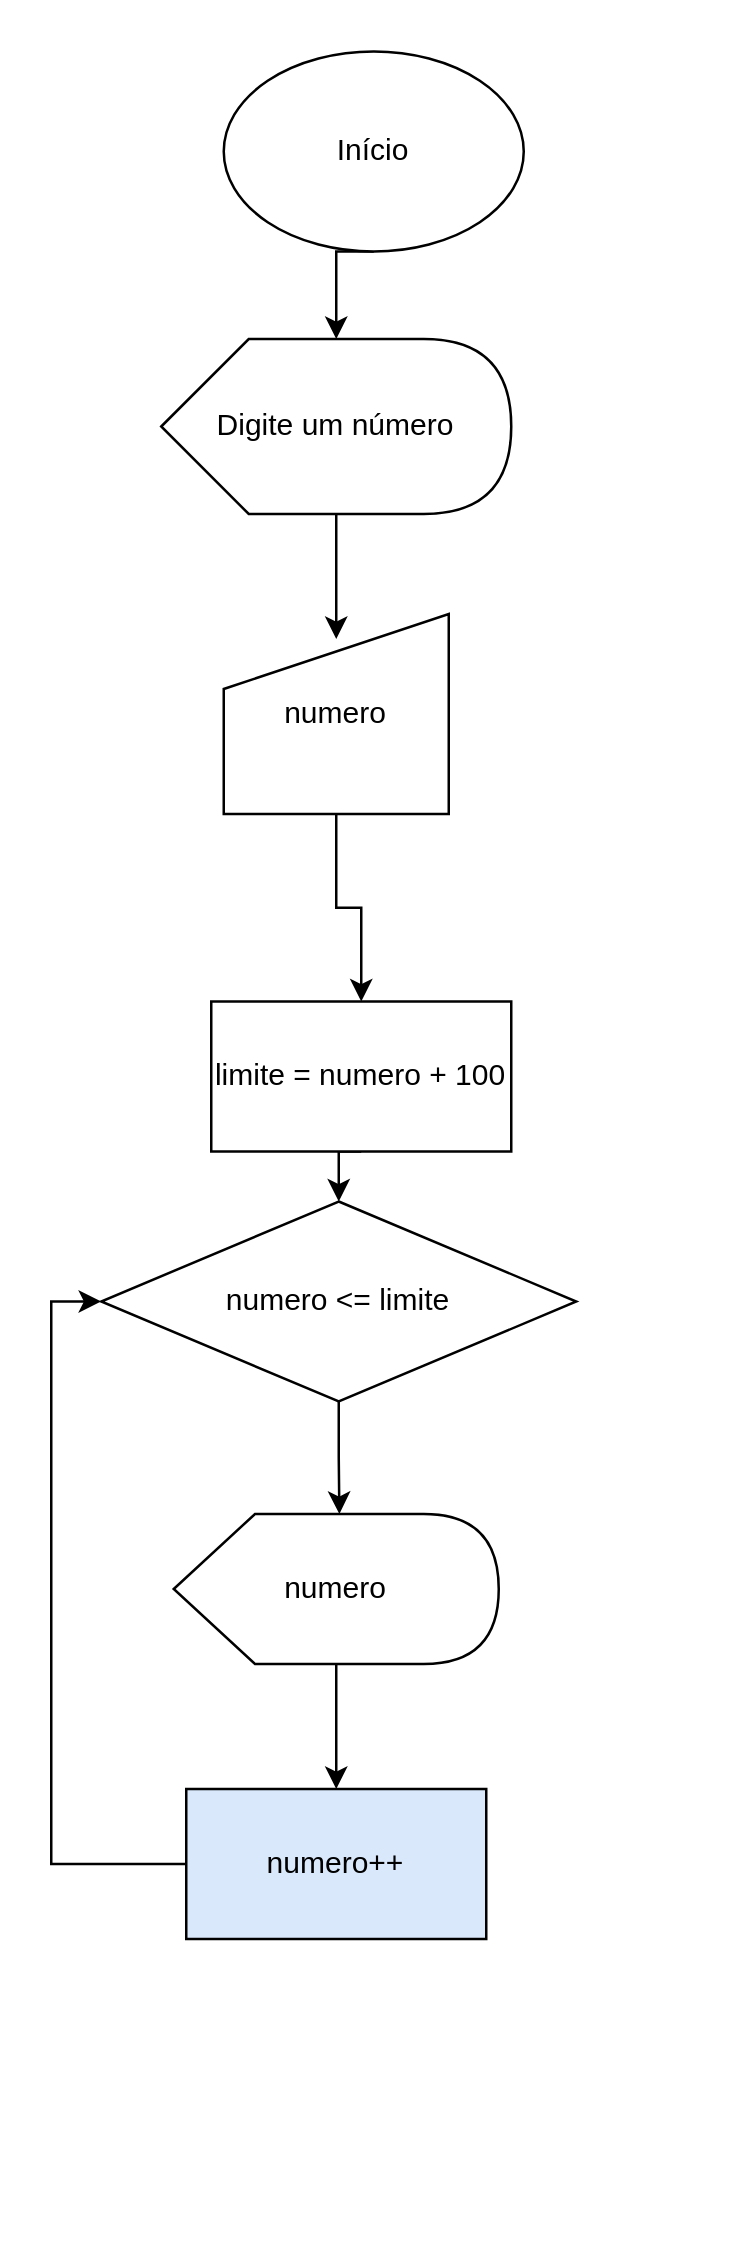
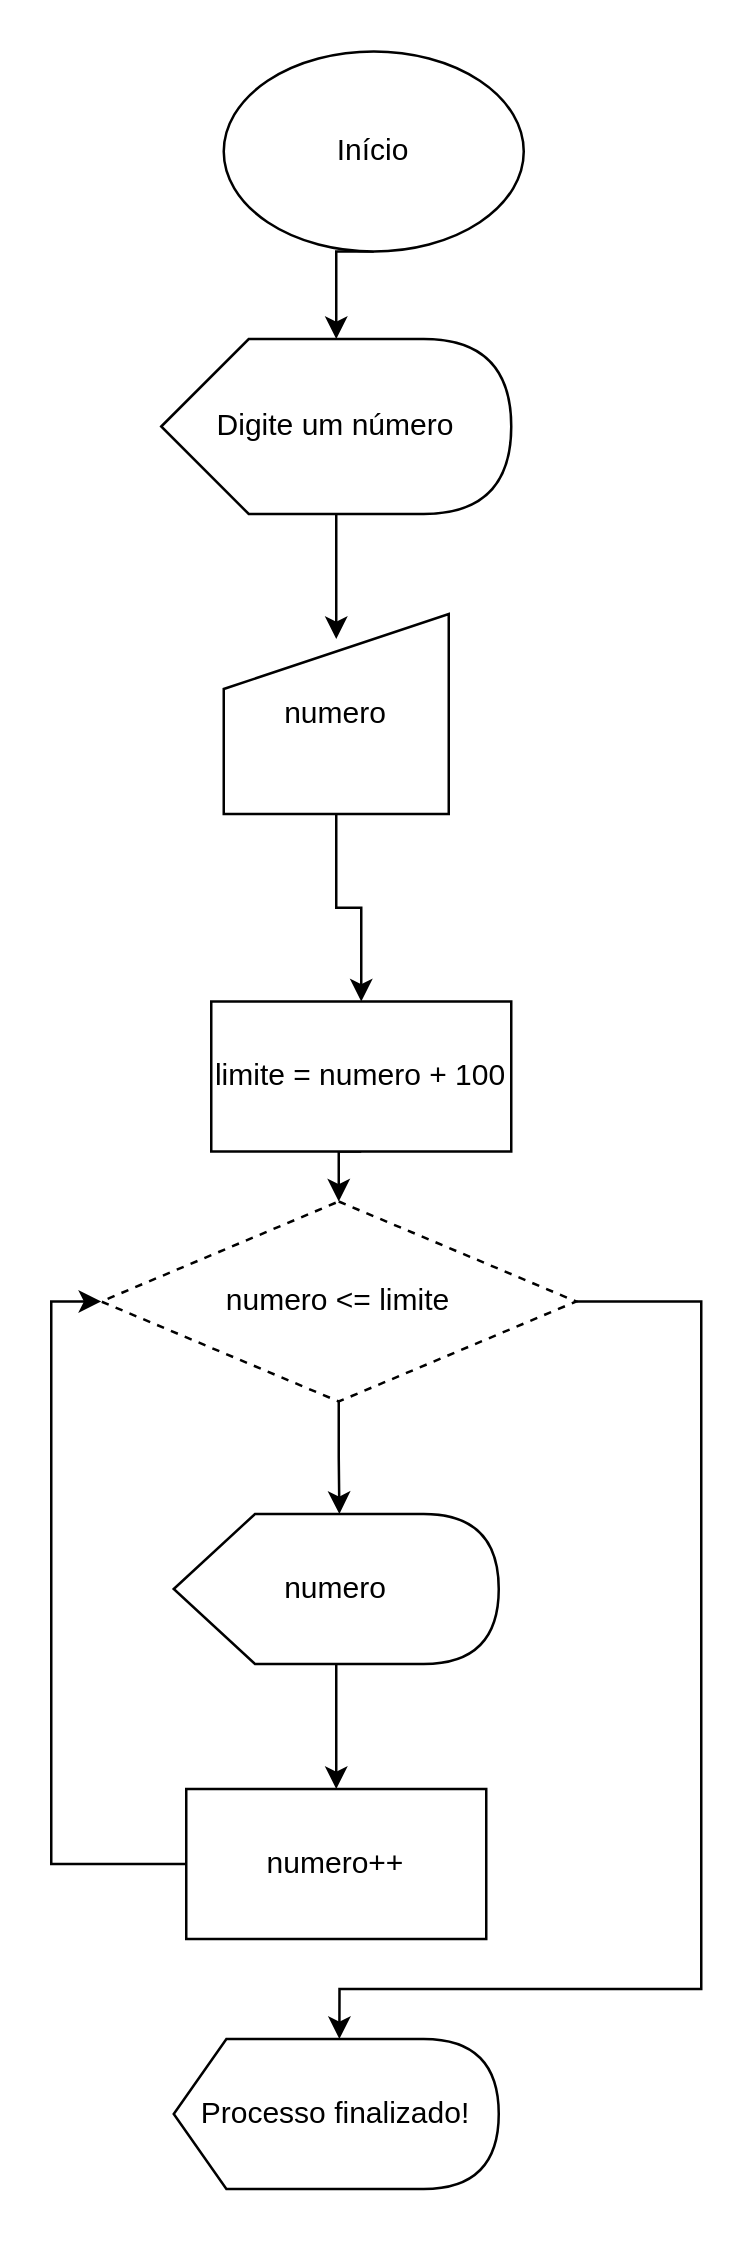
(339, 1301) -> (339, 1301)
none -> (701, 1780)
(336, 1864) -> (336, 1864)
none -> (336, 2114)
